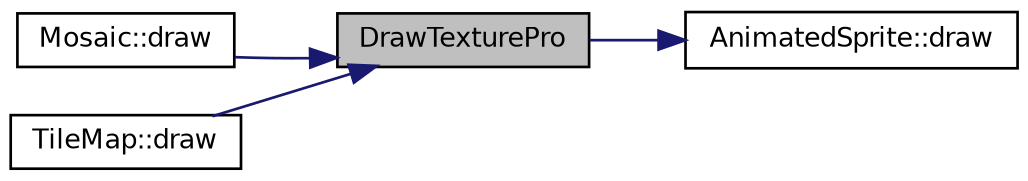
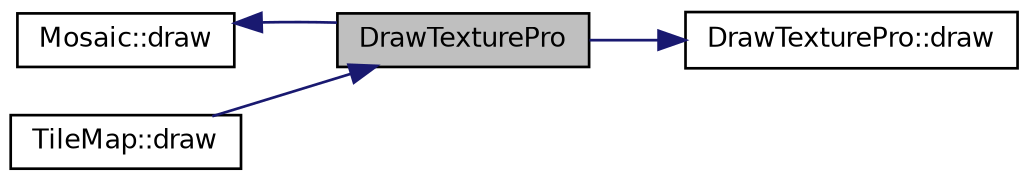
(852, 40) -> (852, 40)
(272, 58) -> (300, 22)
